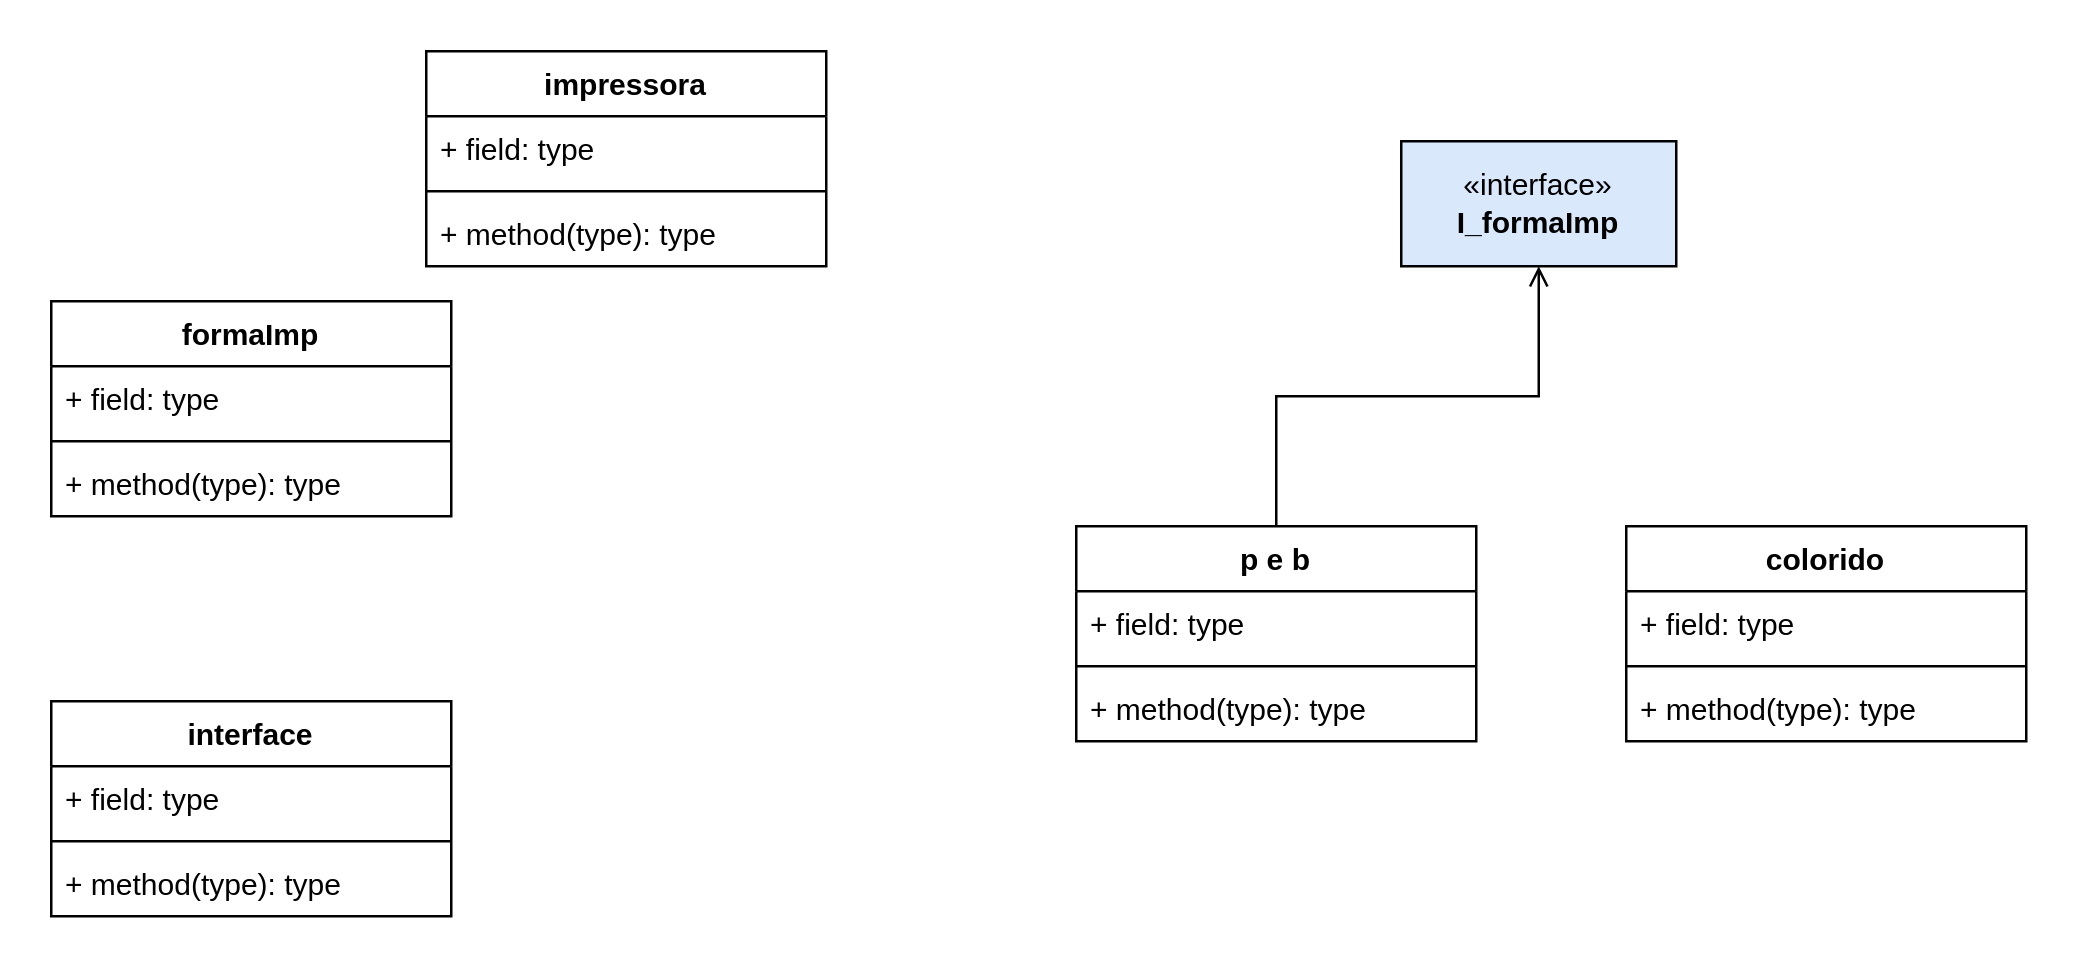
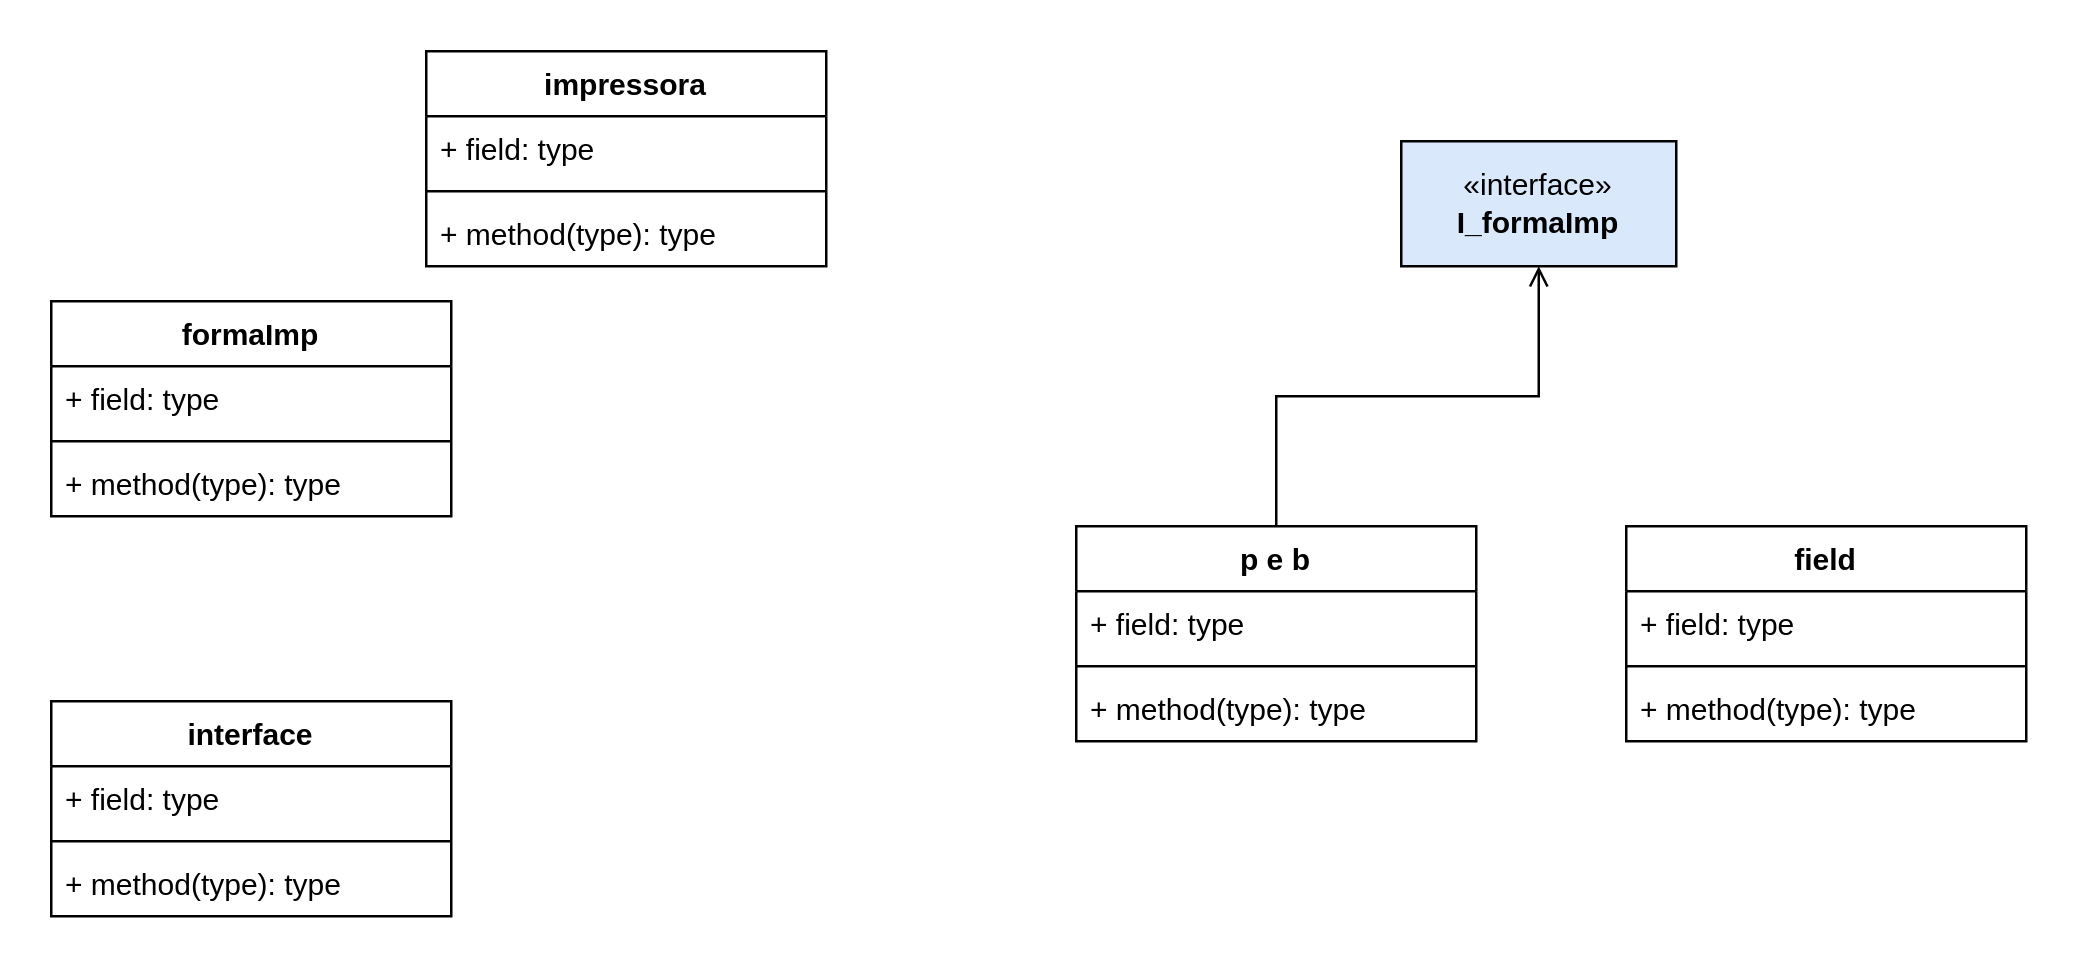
(1826, 562) -> (1826, 562)
